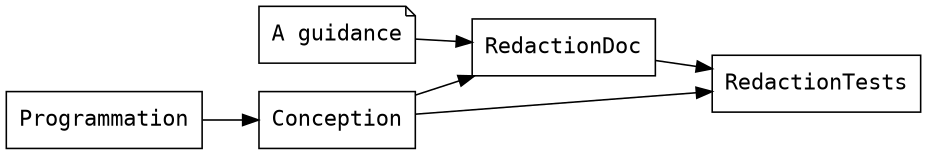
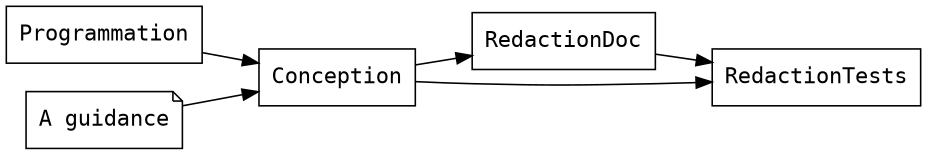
(436, 40) -> (213, 100)
